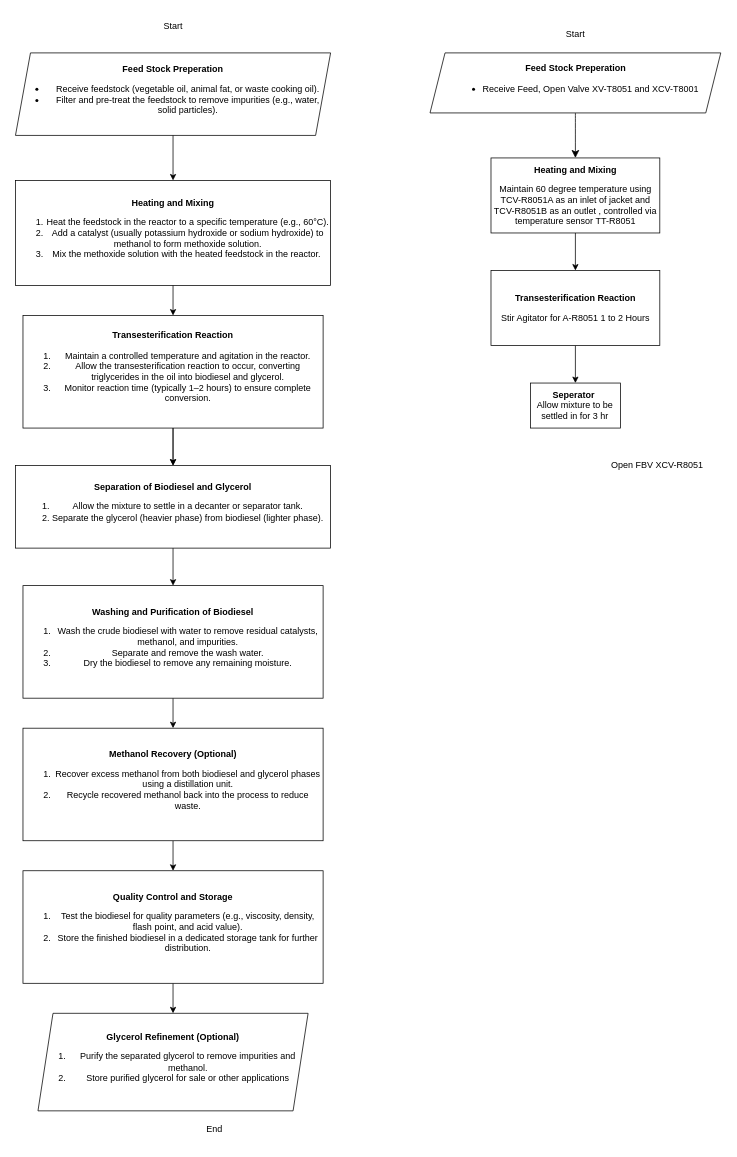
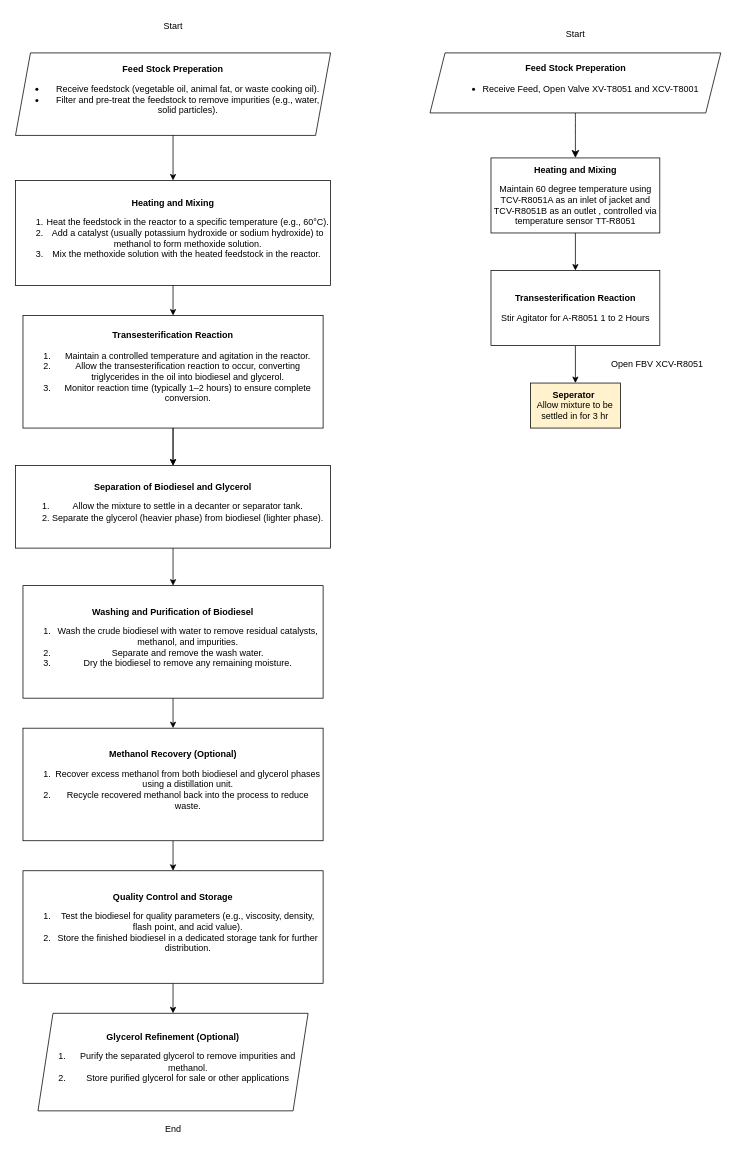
(575, 405) -> (575, 405)
(657, 465) -> (657, 364)
(214, 1129) -> (173, 1129)
